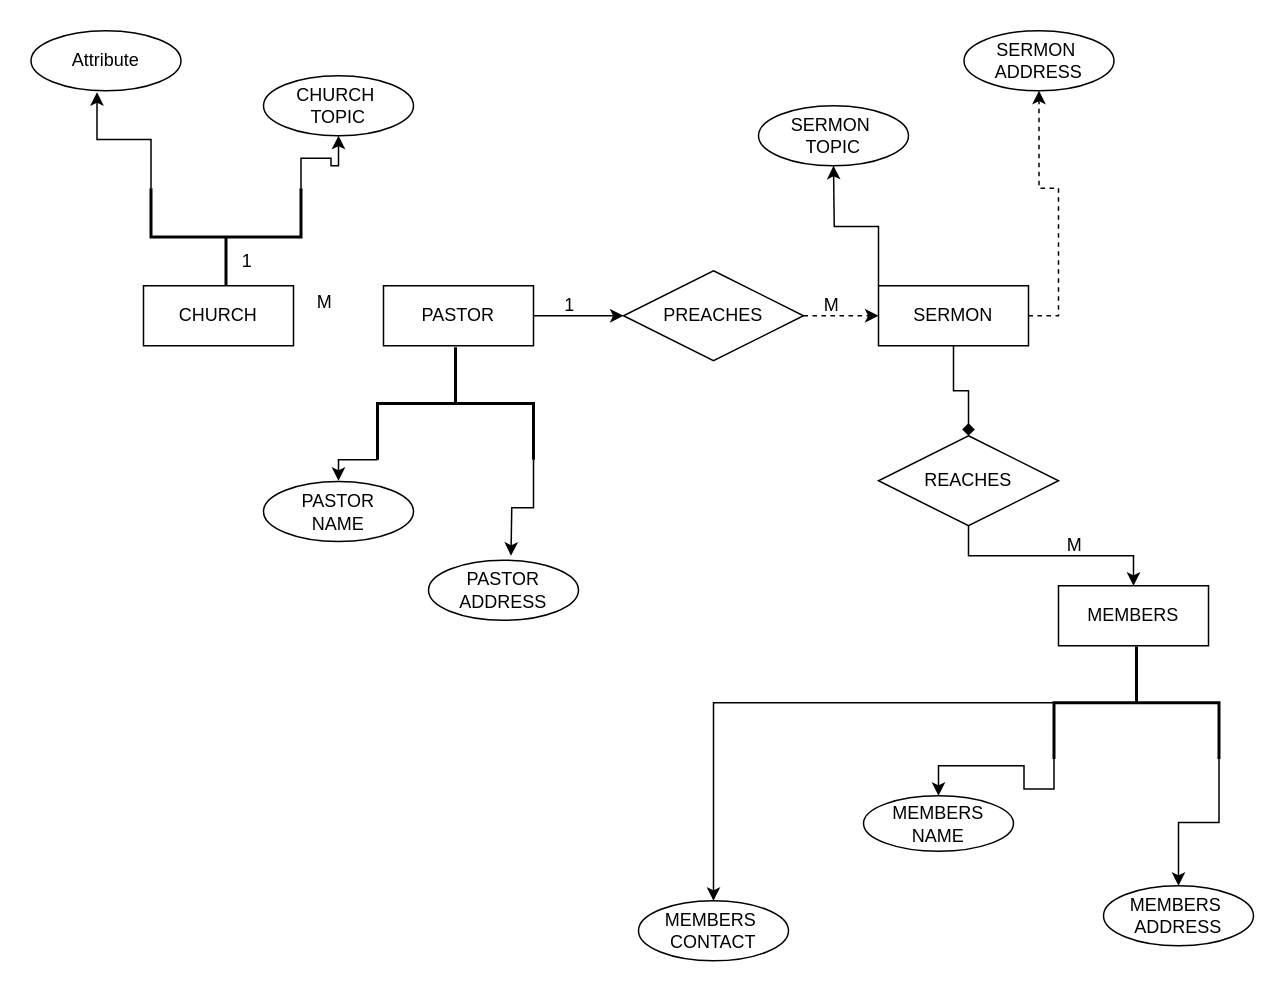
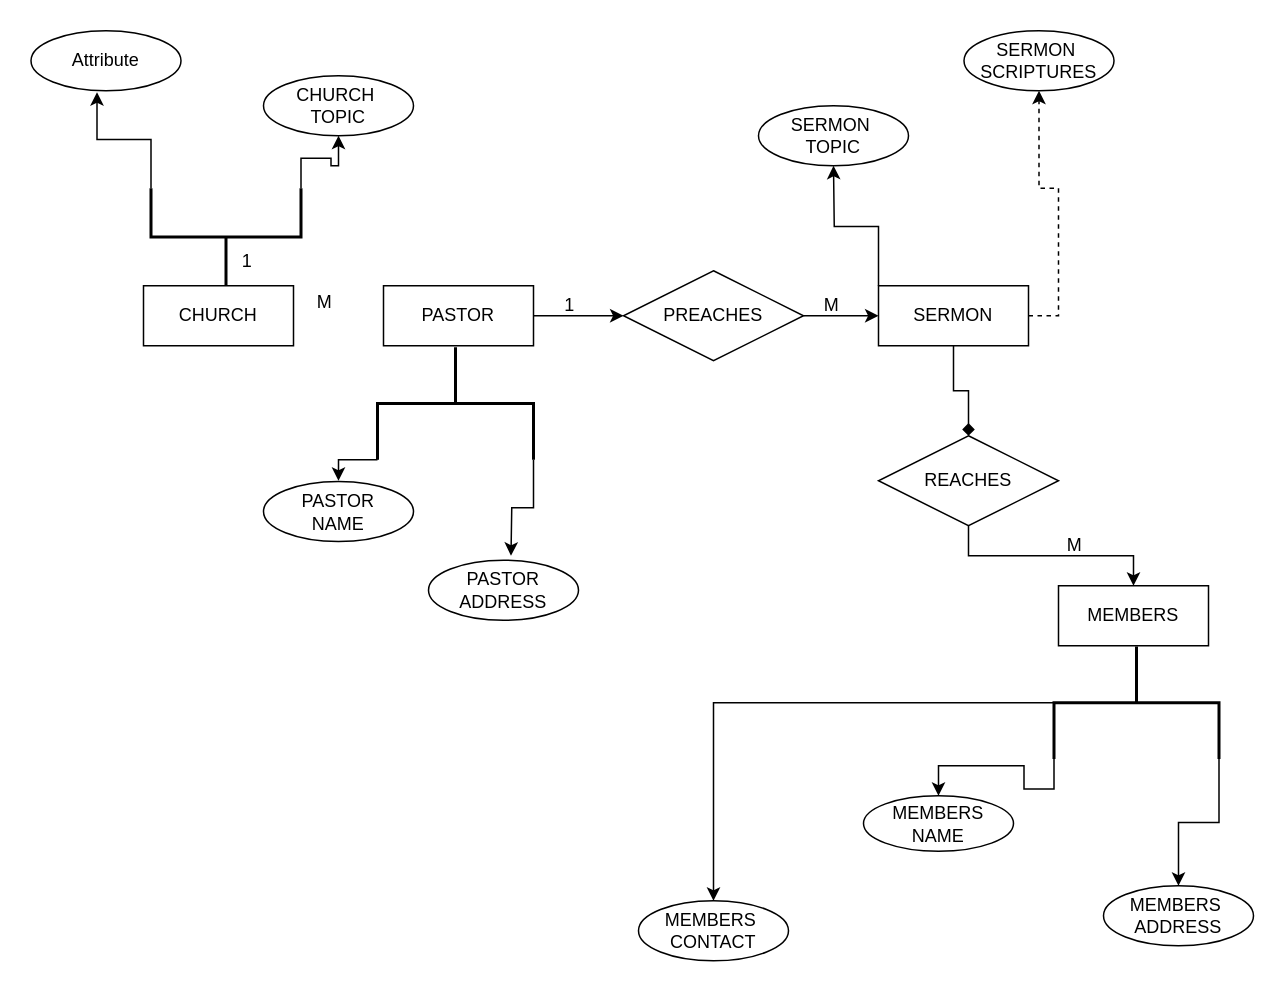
(1039, 61) -> (1039, 61)
(836, 316) -> (836, 316)
